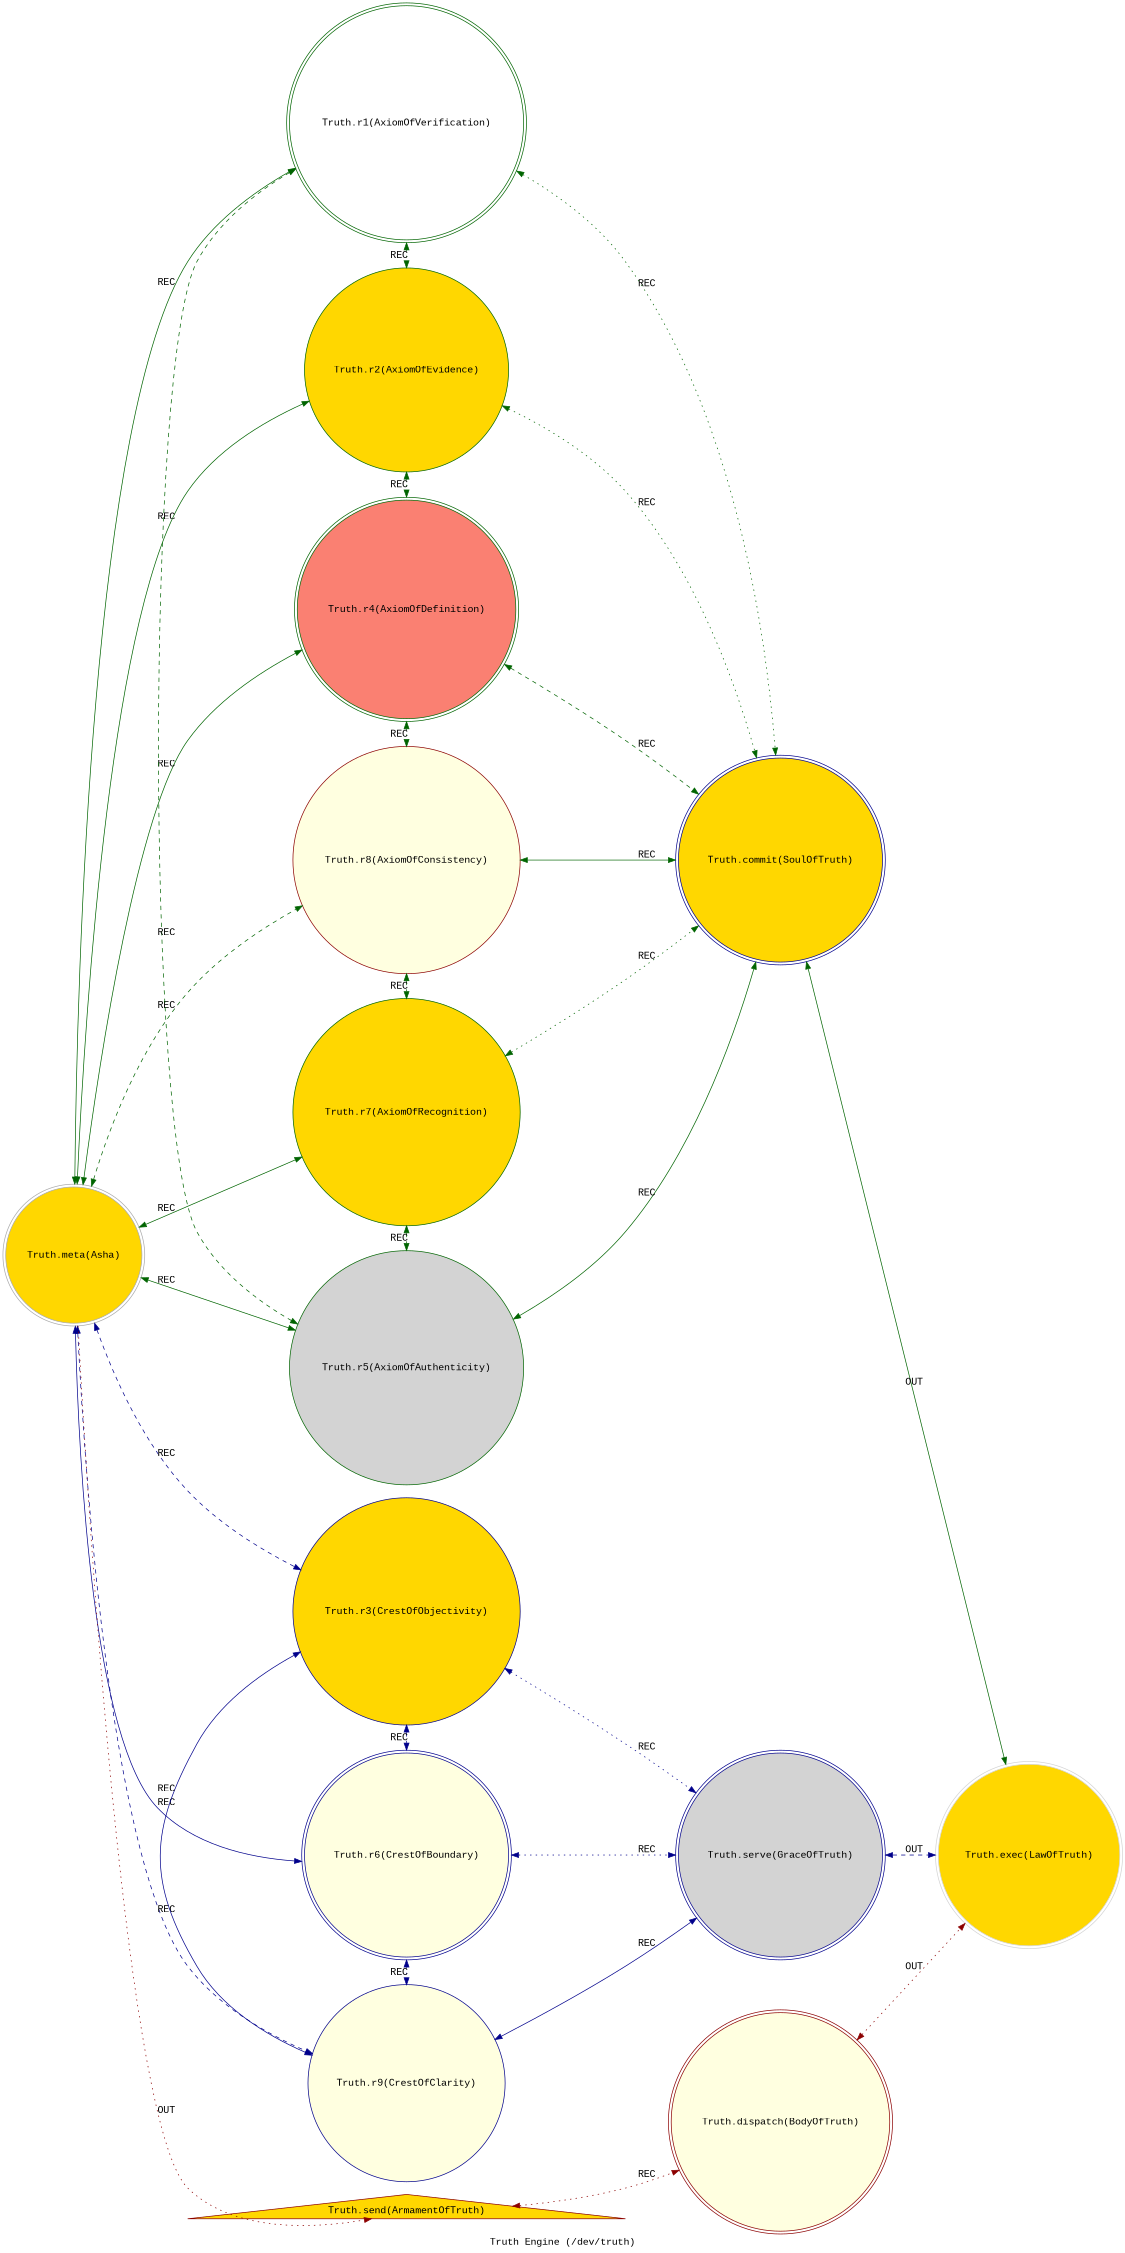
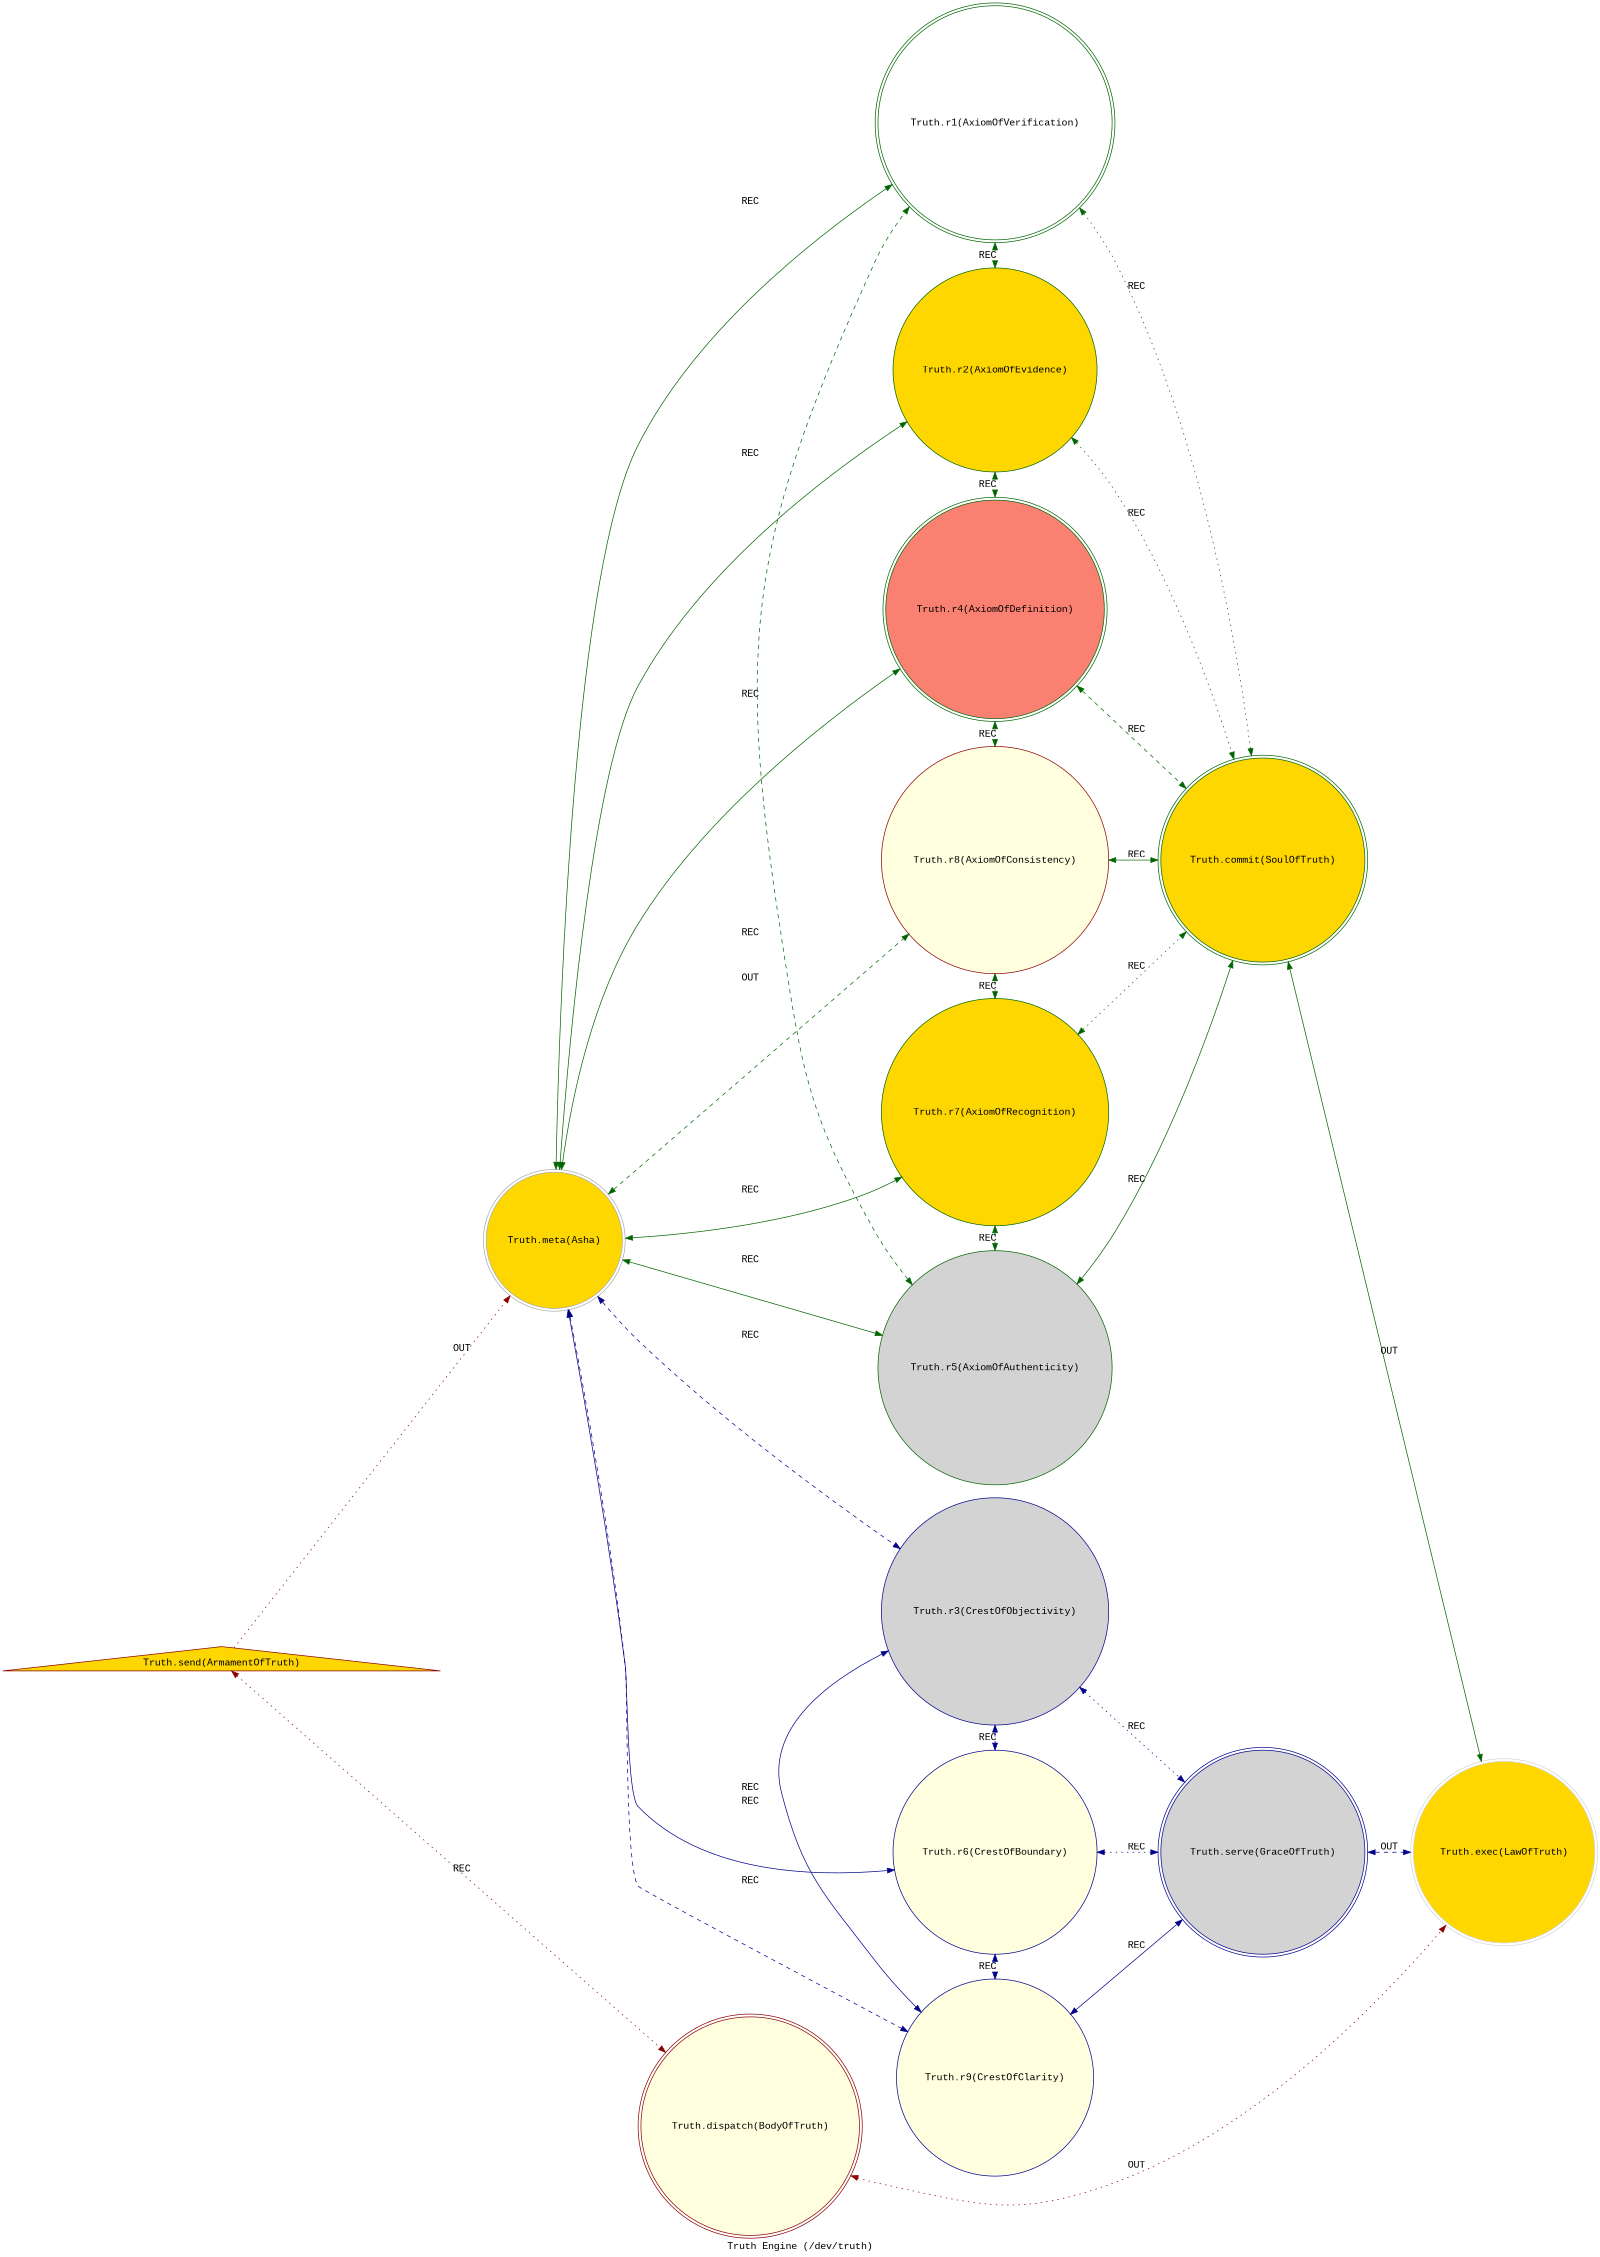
(780, 860) -> (1263, 860)
(166, 1005) -> (750, 978)
(407, 1611) -> (995, 1611)
(119, 1854) -> (370, 1475)
(407, 1855) -> (995, 1852)
